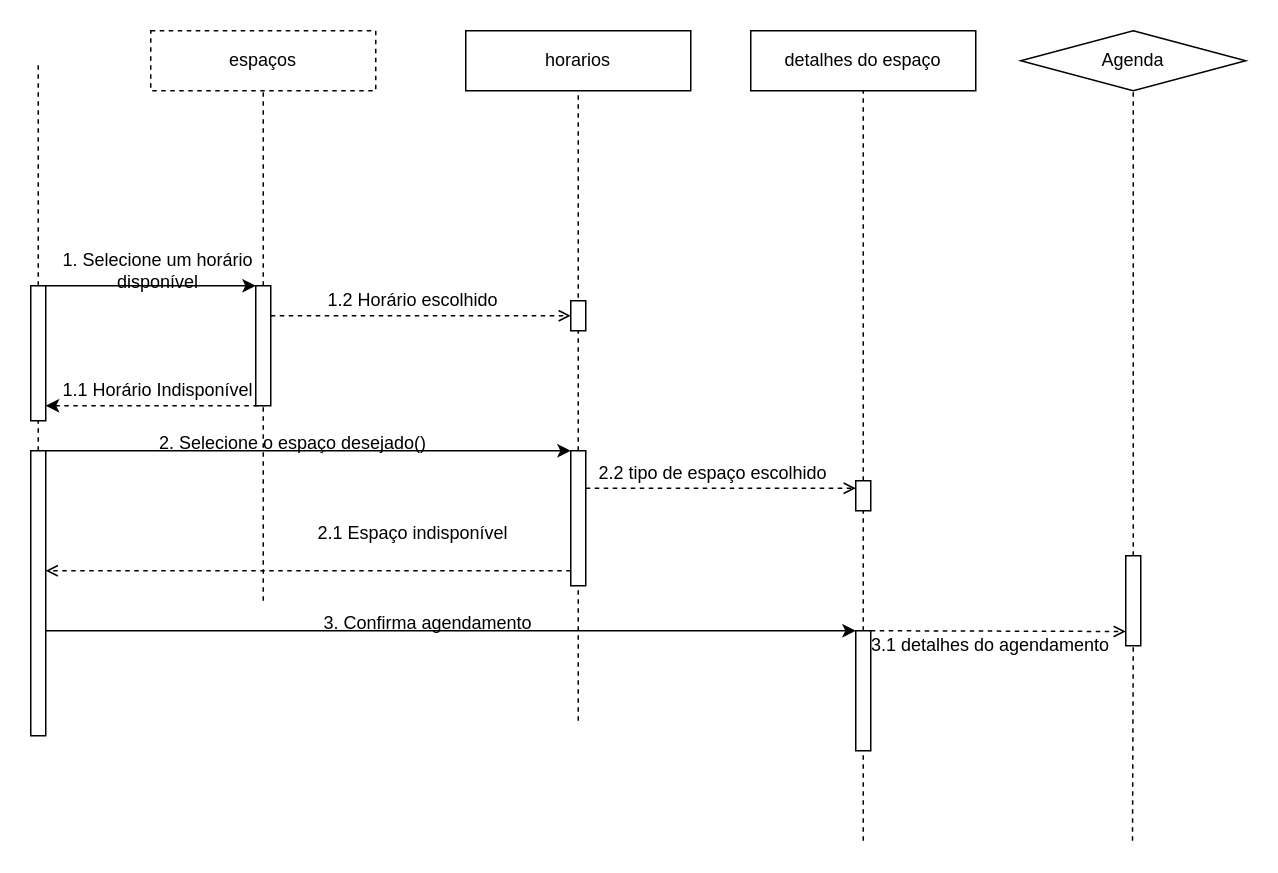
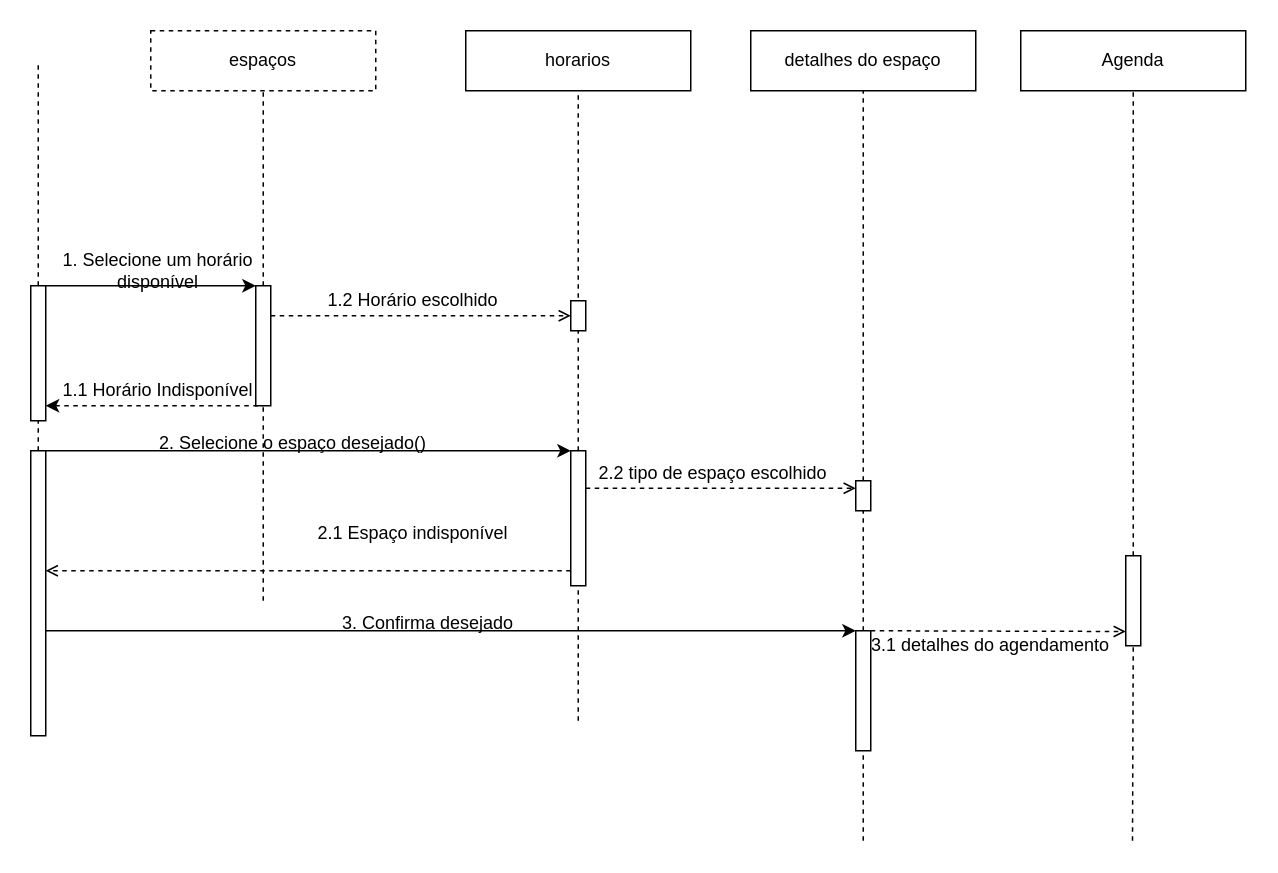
(1133, 61) -> (1133, 61)
(428, 623) -> (428, 623)
